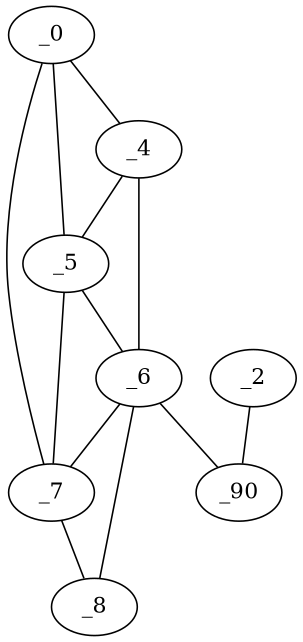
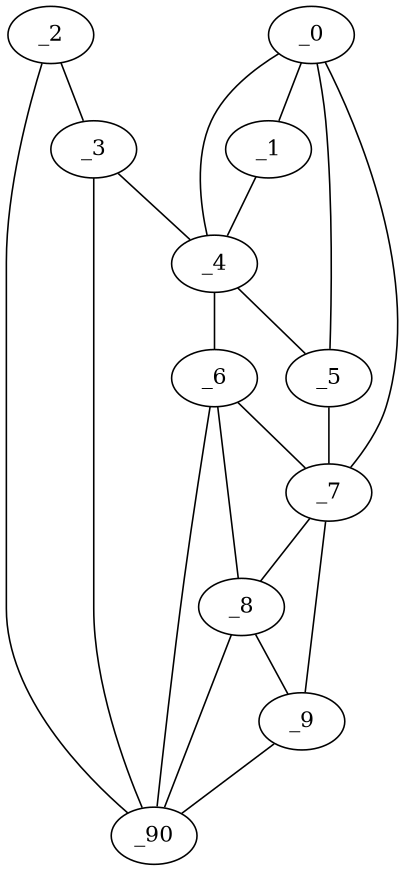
none -> (94, 149)
none -> (269, 149)
(102, 321) -> none
none -> (198, 721)
none -> (302, 721)
